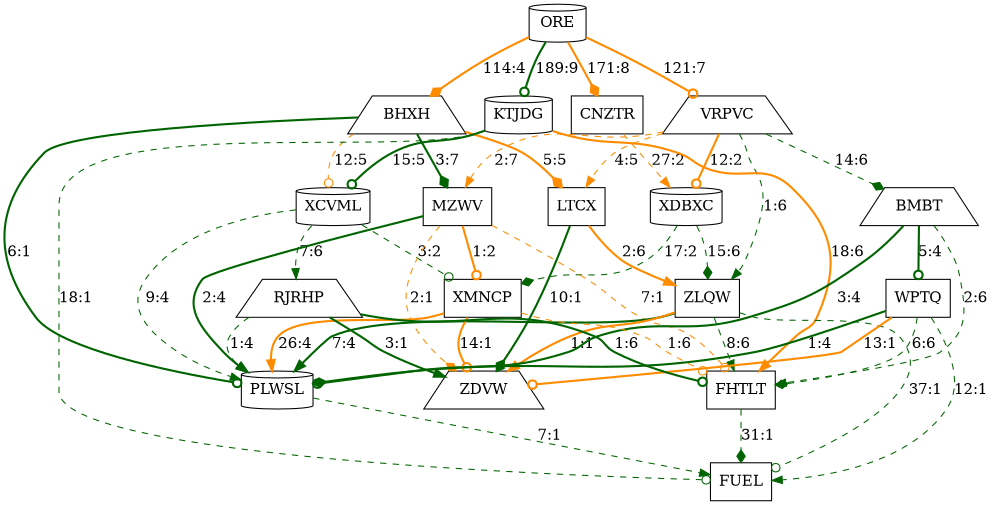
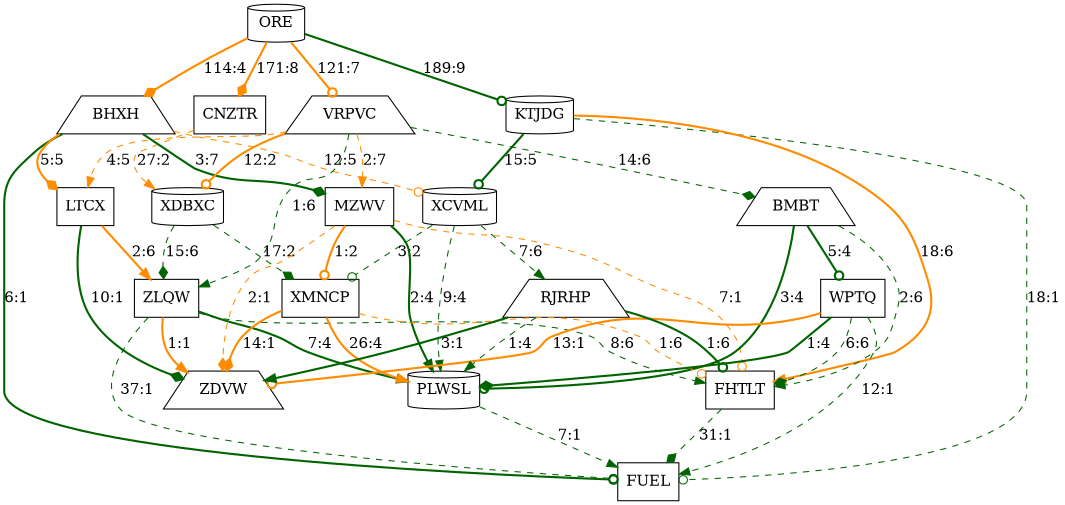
(21, 183) -> (159, 445)
(459, 340) -> (245, 334)
